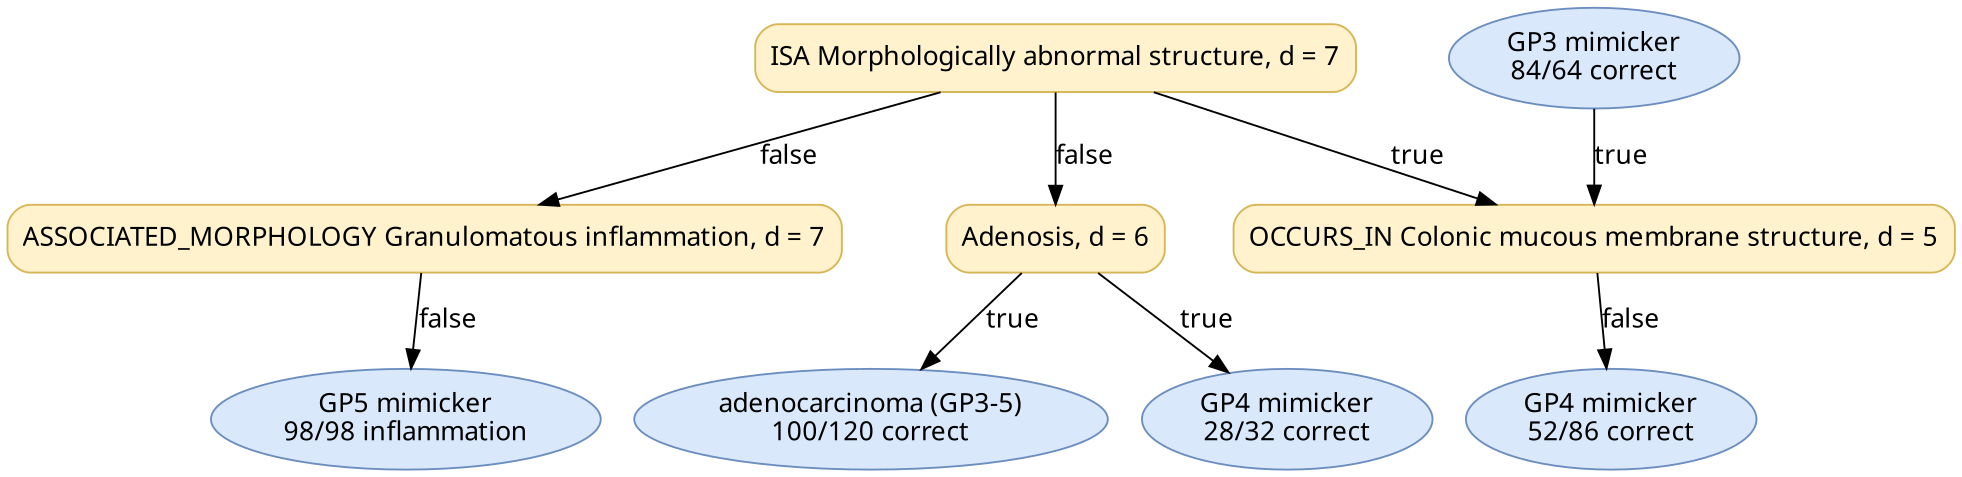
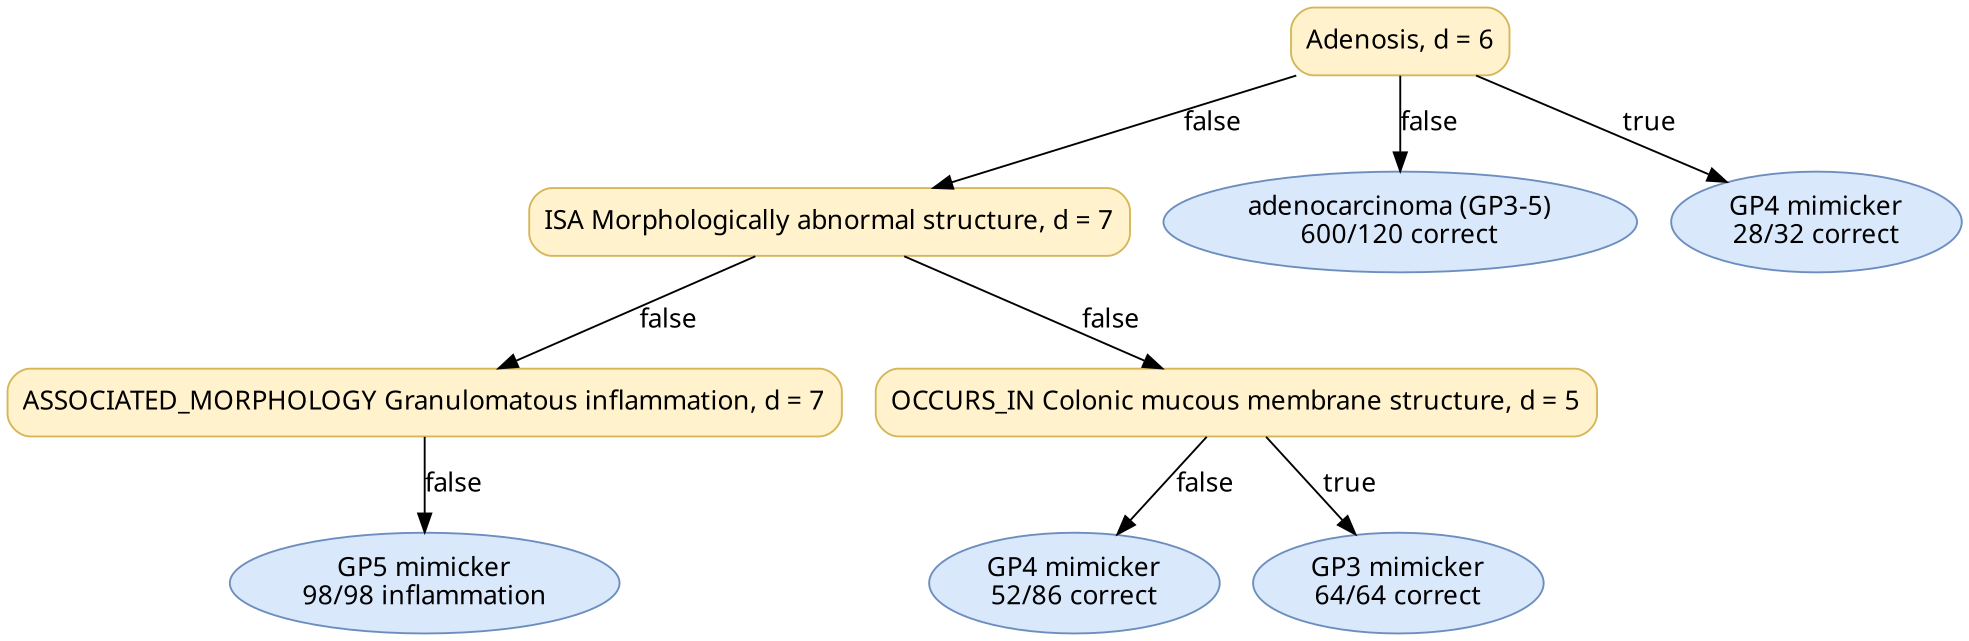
(1594, 71) -> (1398, 596)
(1056, 139) -> (1124, 129)
(1594, 147) -> (1304, 478)
(1418, 157) -> (1111, 321)
(1013, 321) -> (1429, 123)
(871, 432) -> (1400, 235)
